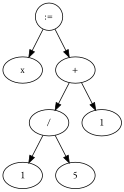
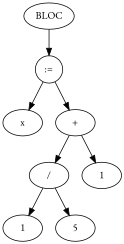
none -> (49, 16)
